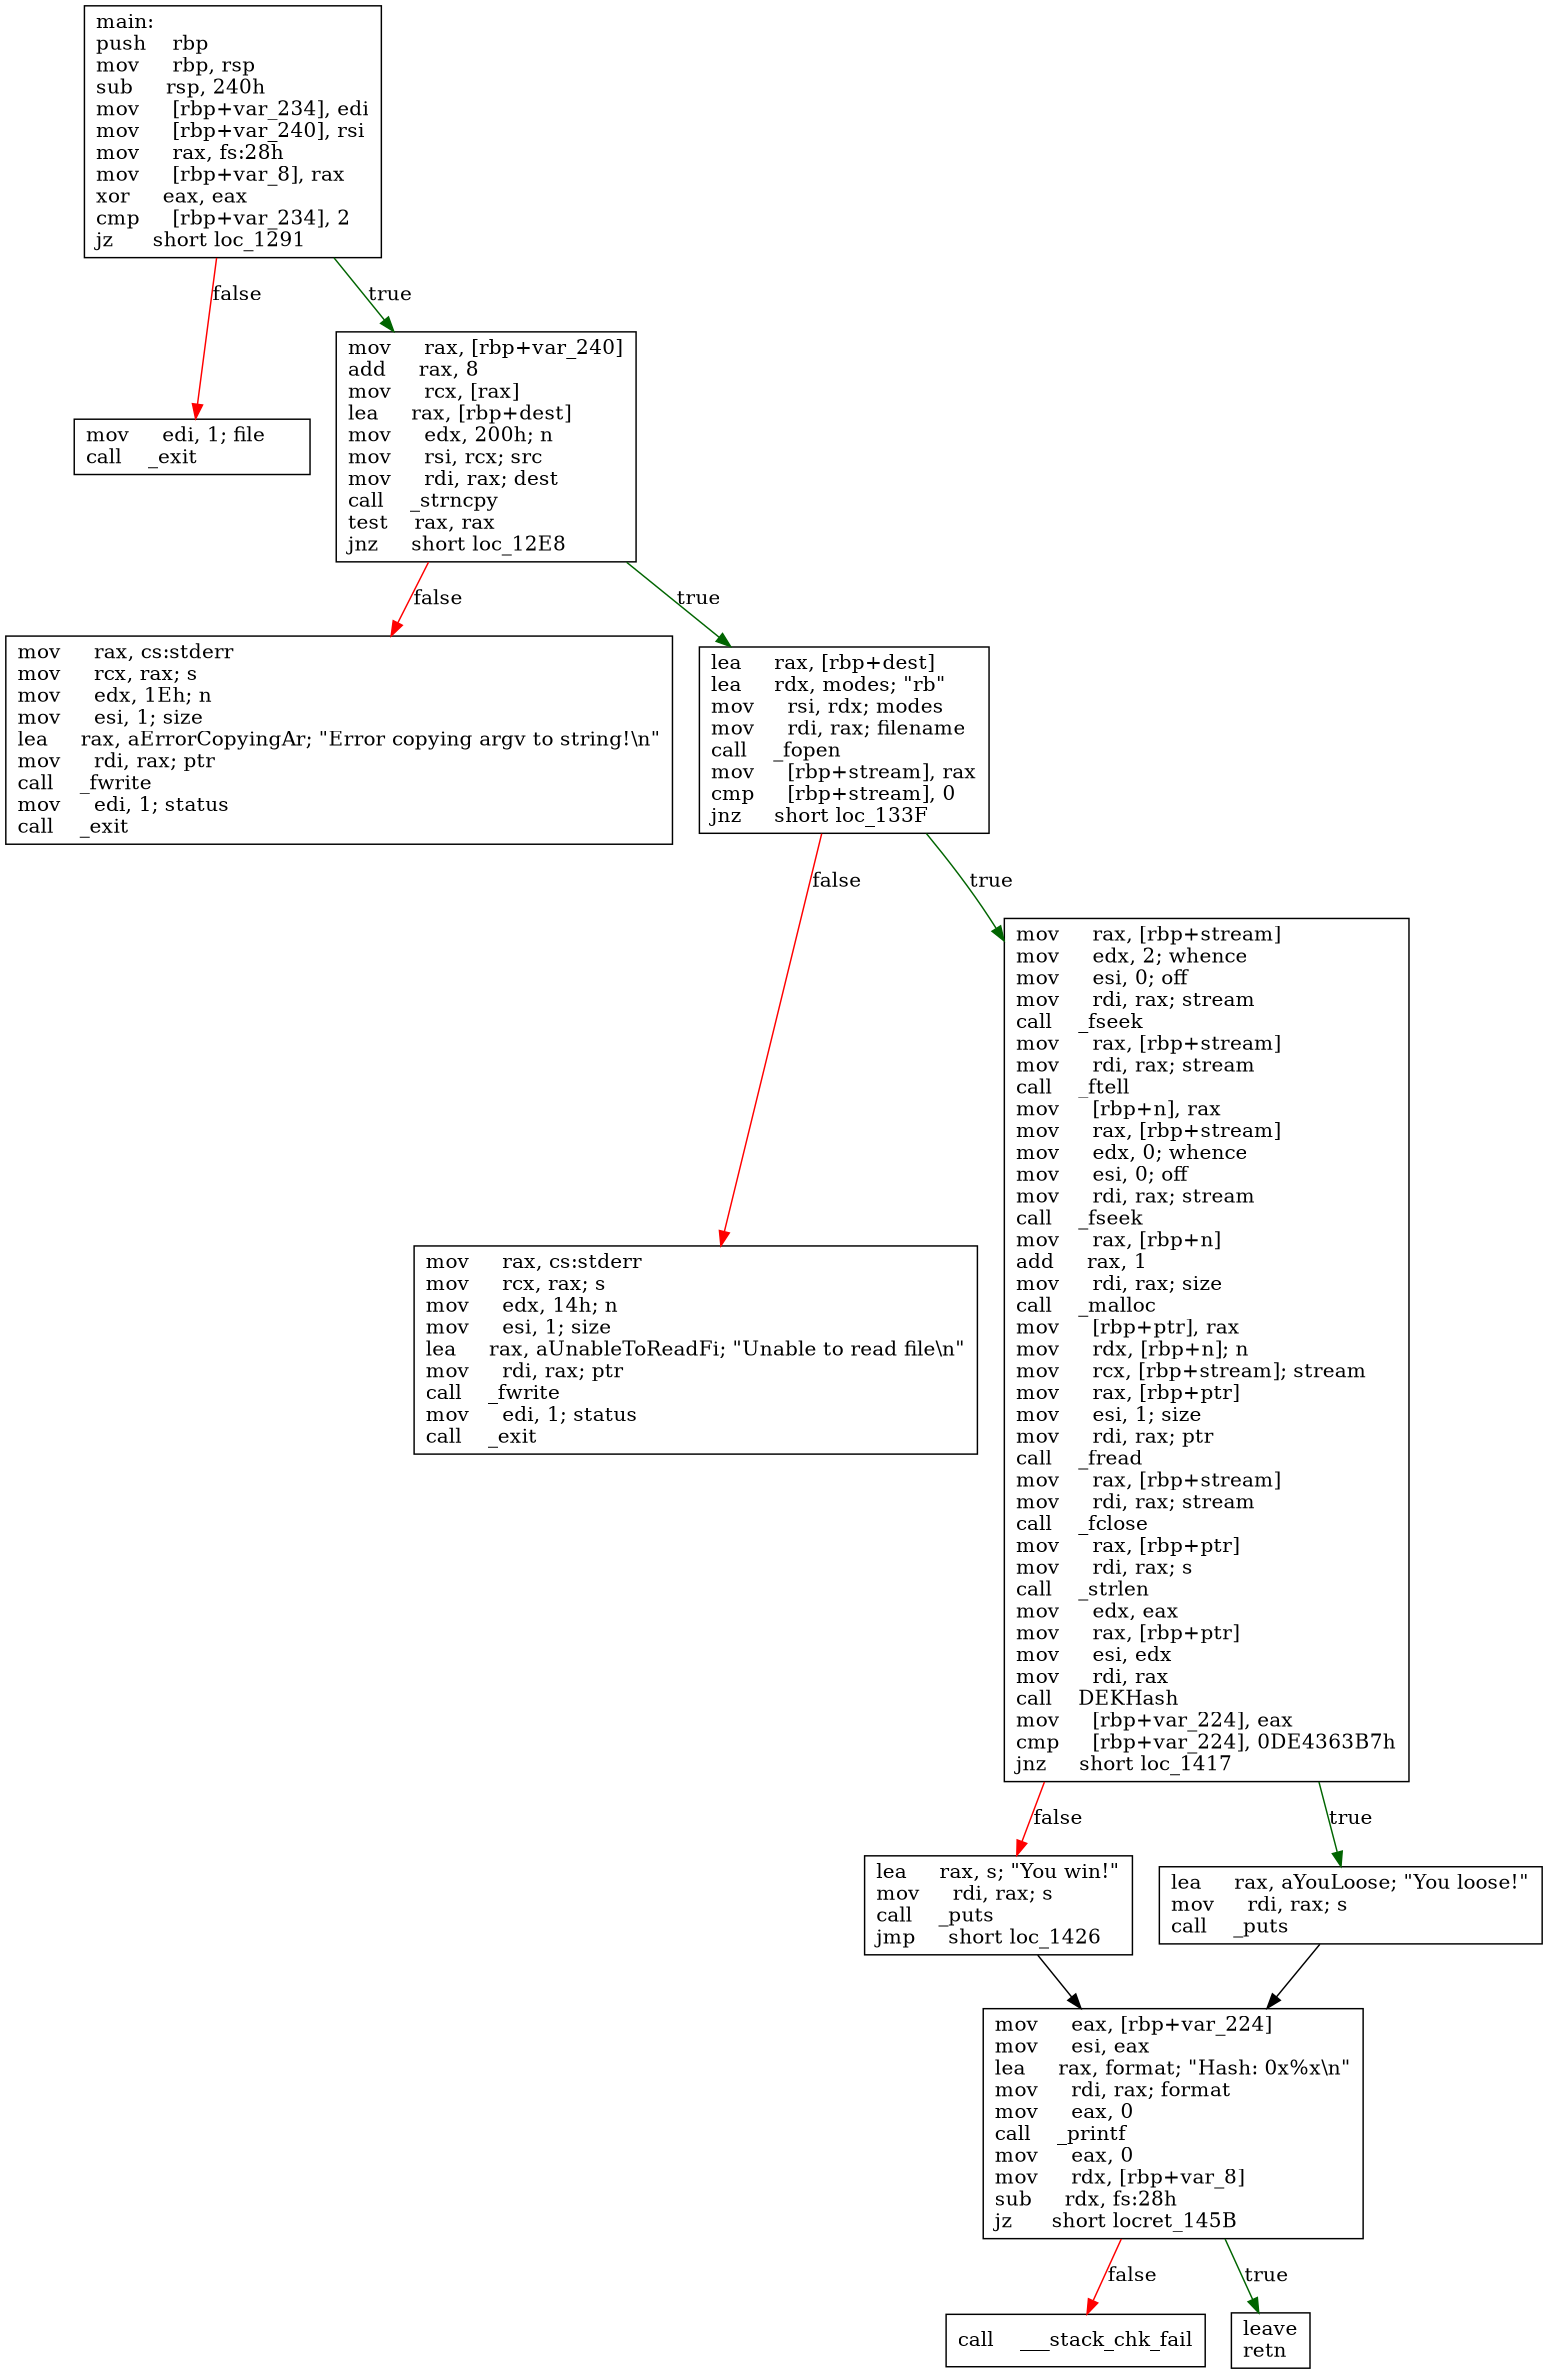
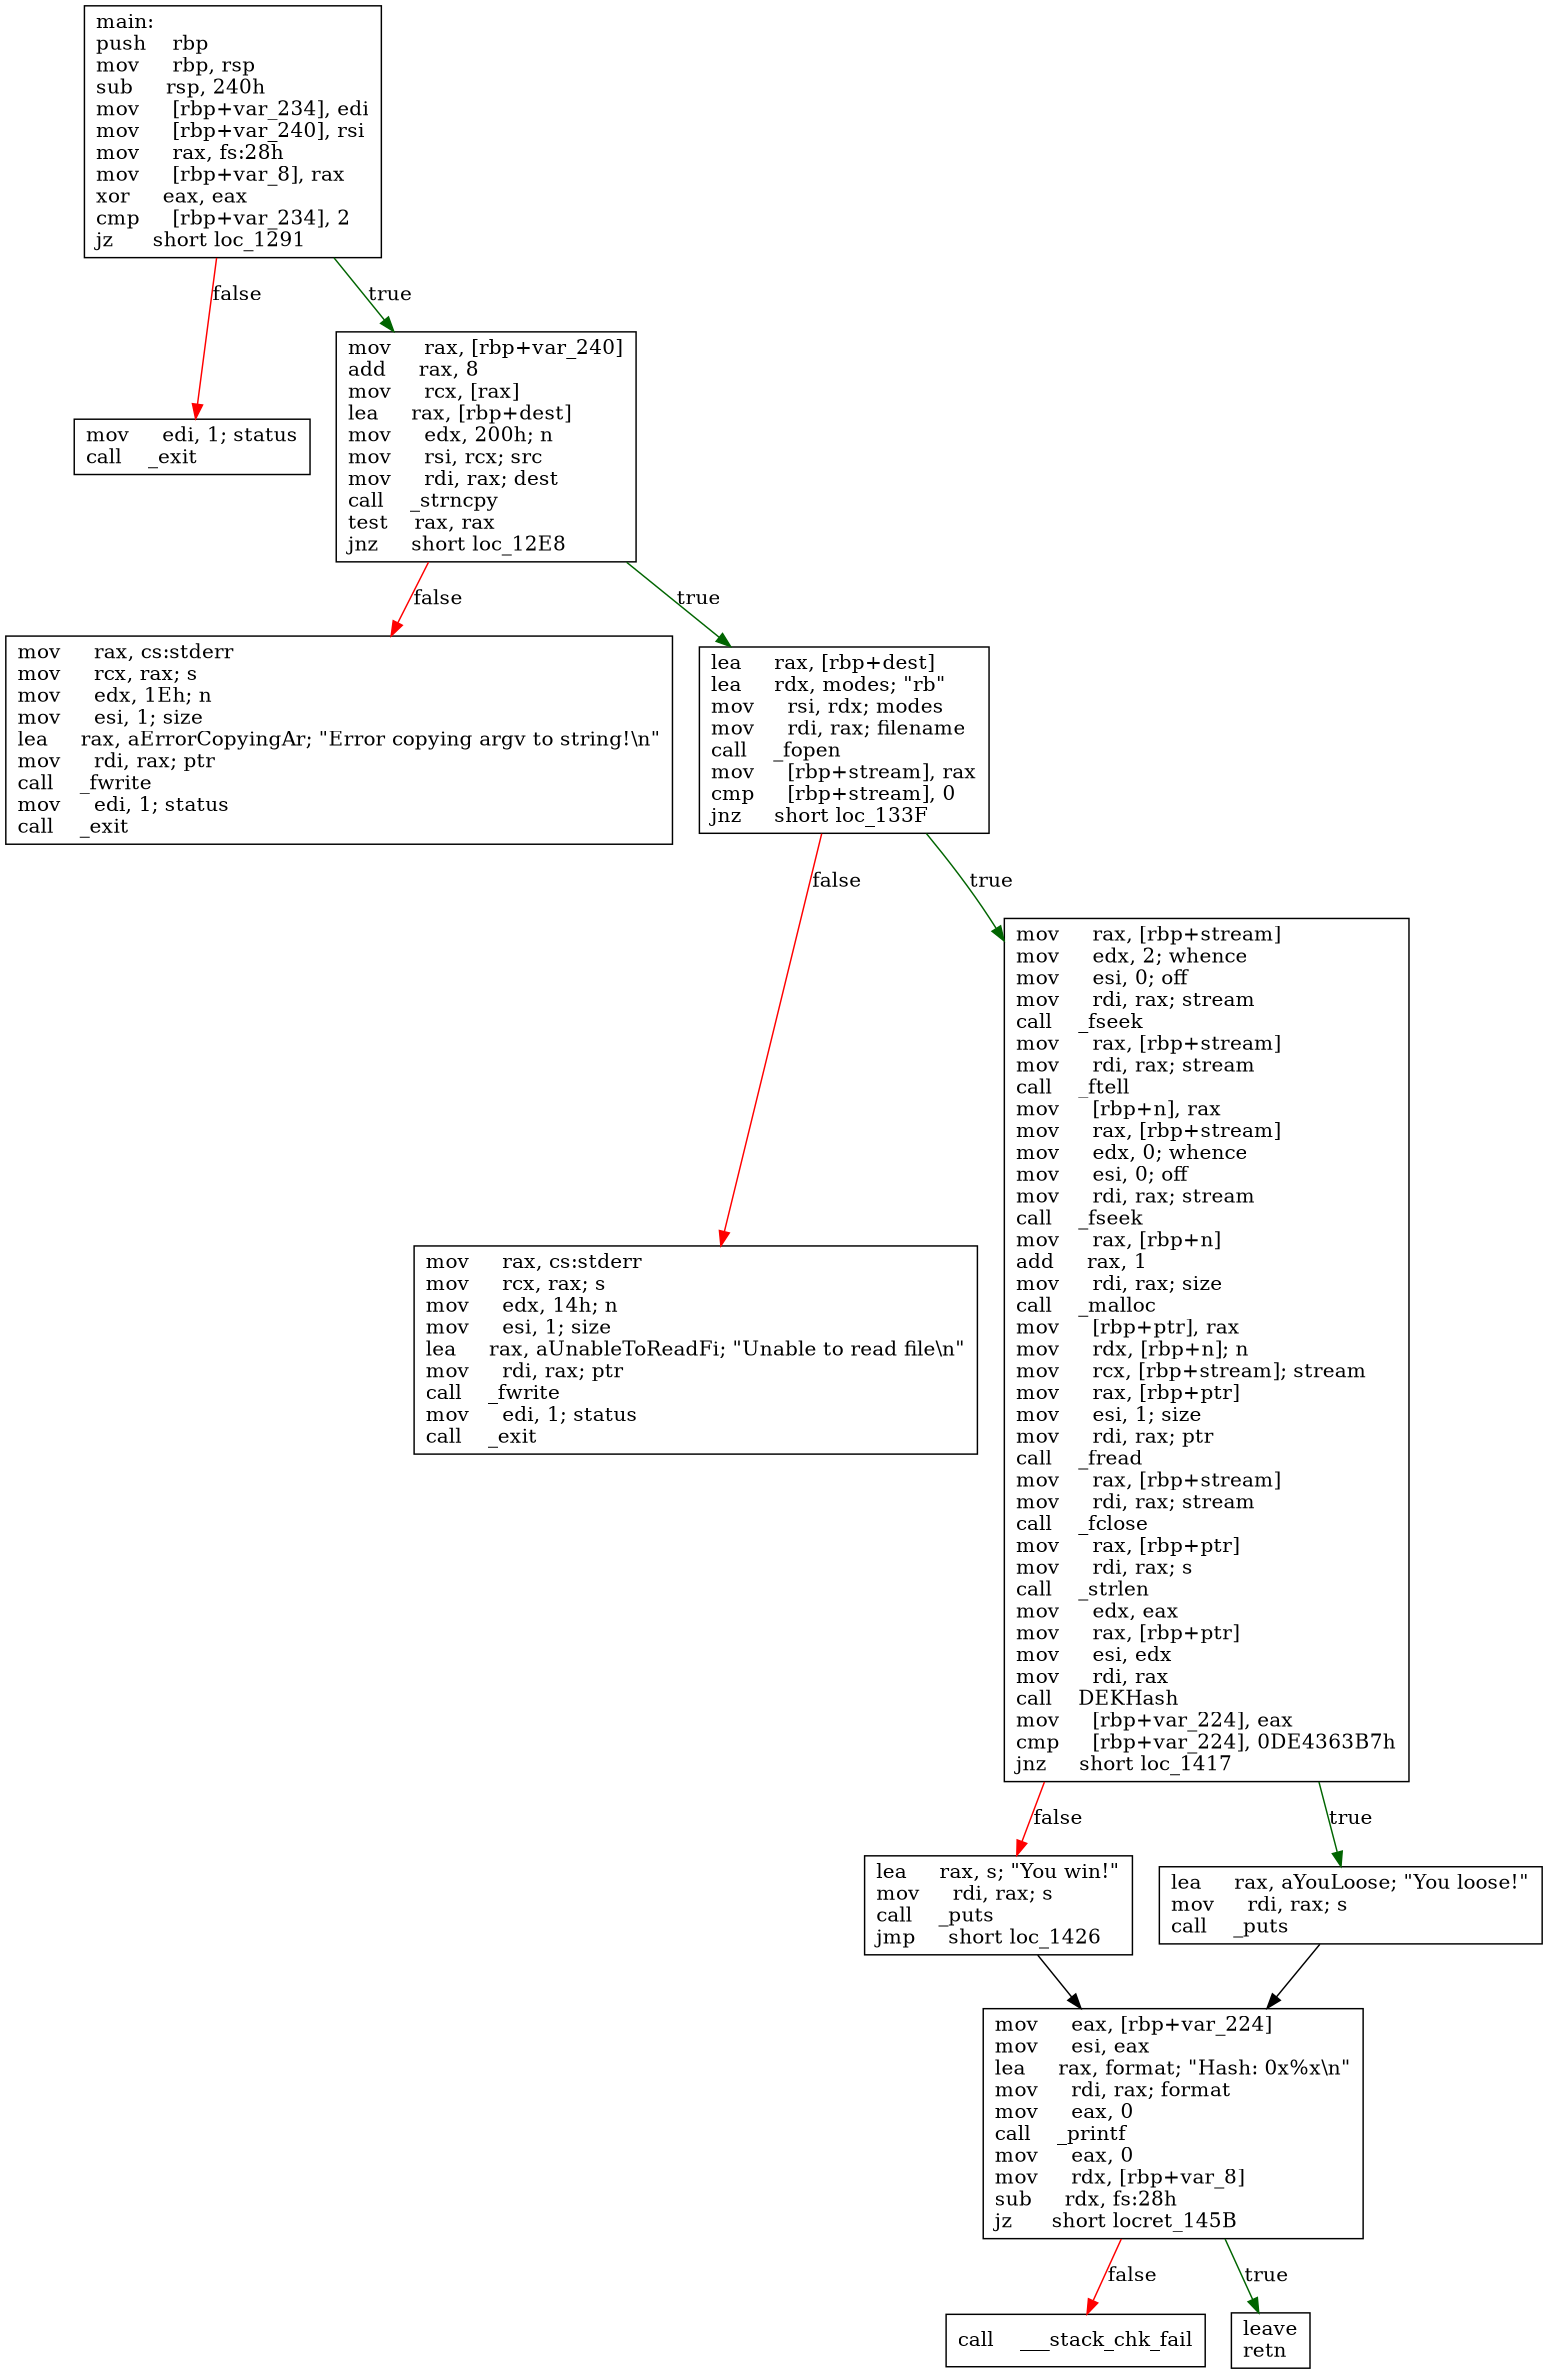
(192, 447) -> (192, 447)
